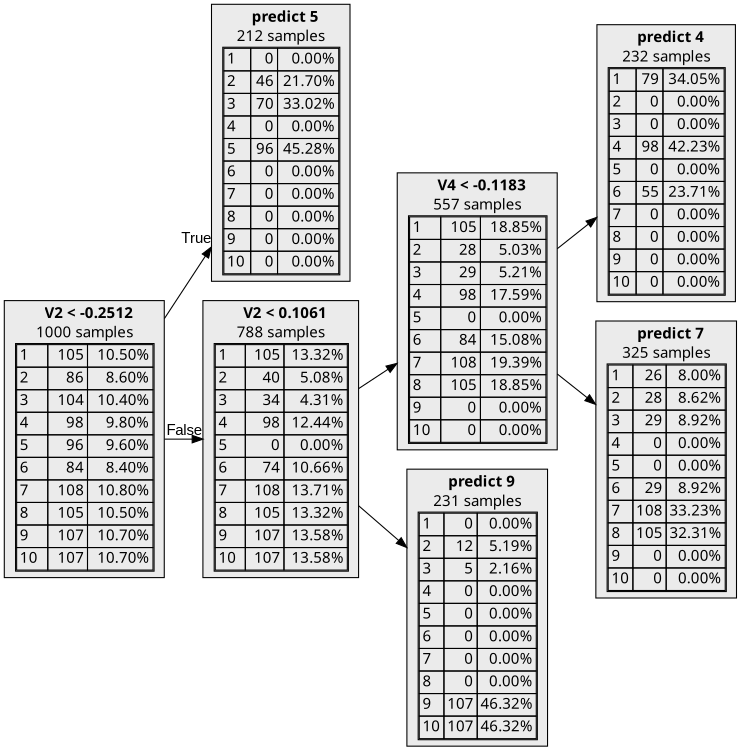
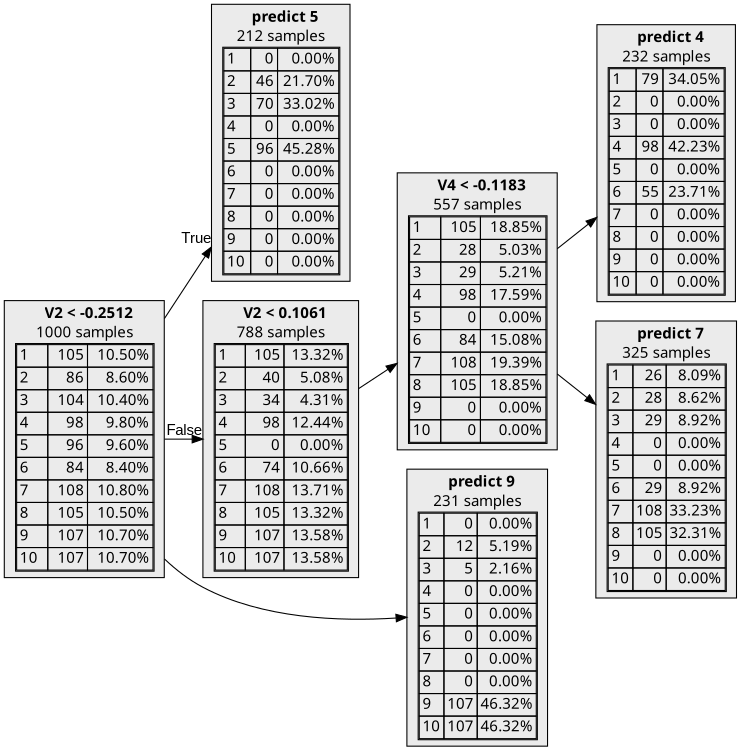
(700, 376) -> (700, 376)
(379, 523) -> (274, 611)
